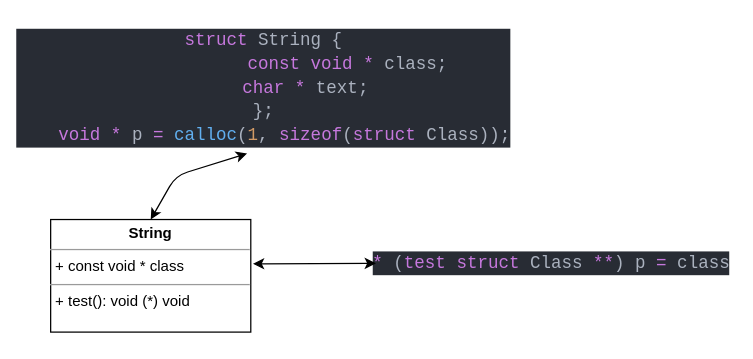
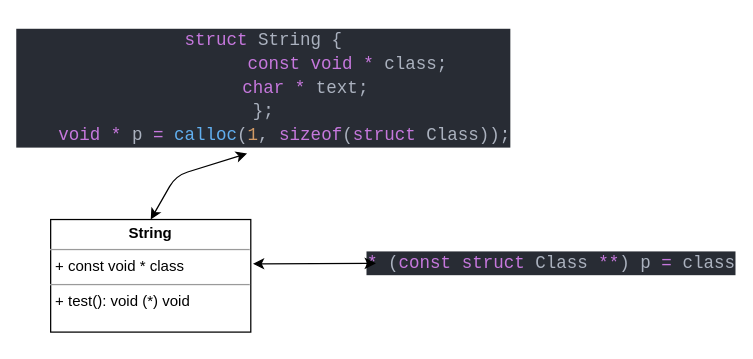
(551, 263) -> (551, 263)
